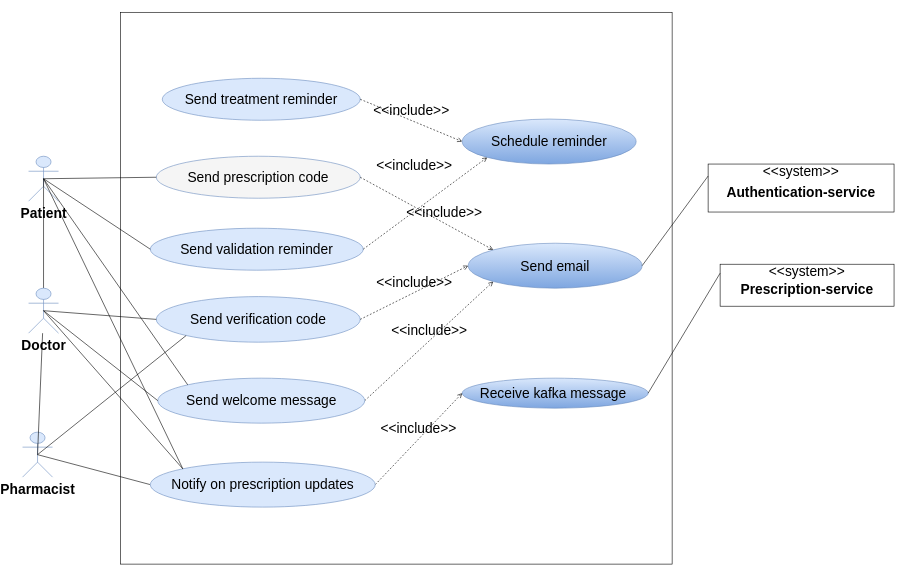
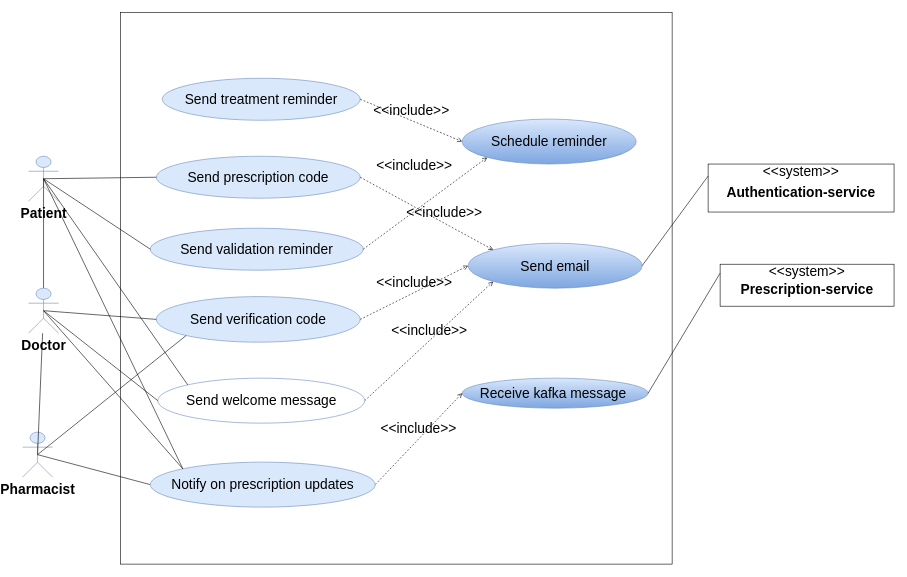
(258, 177) -> (258, 177)
(261, 401) -> (261, 401)
